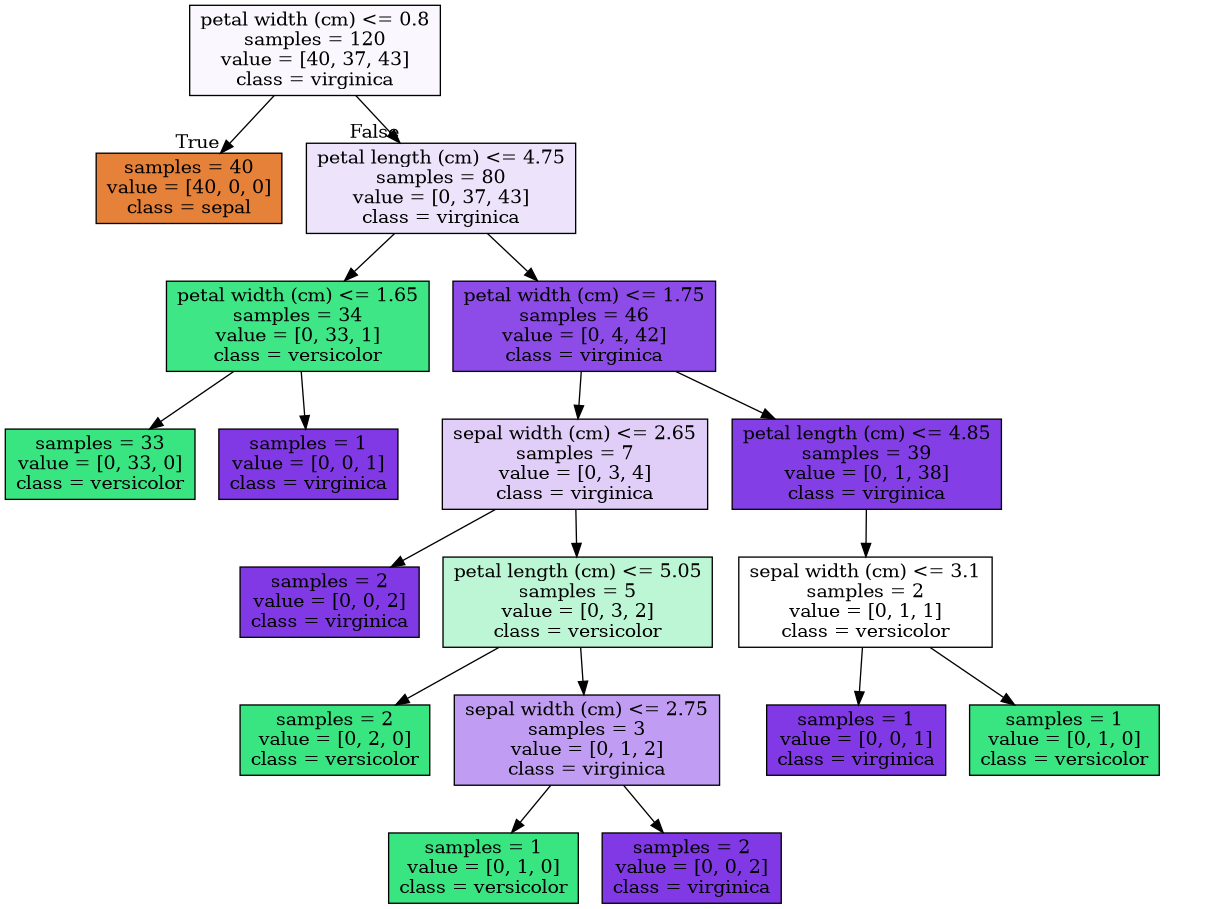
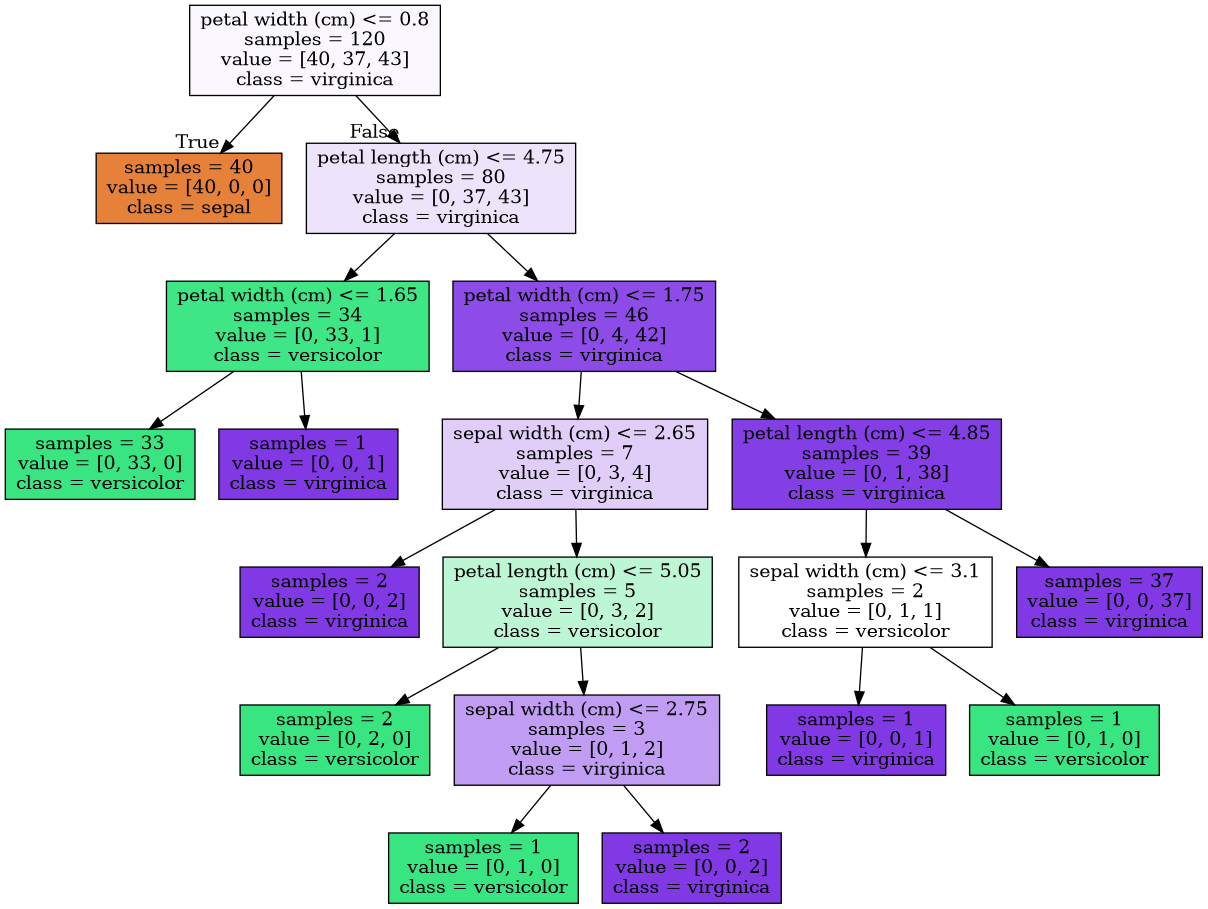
none -> (1110, 602)
